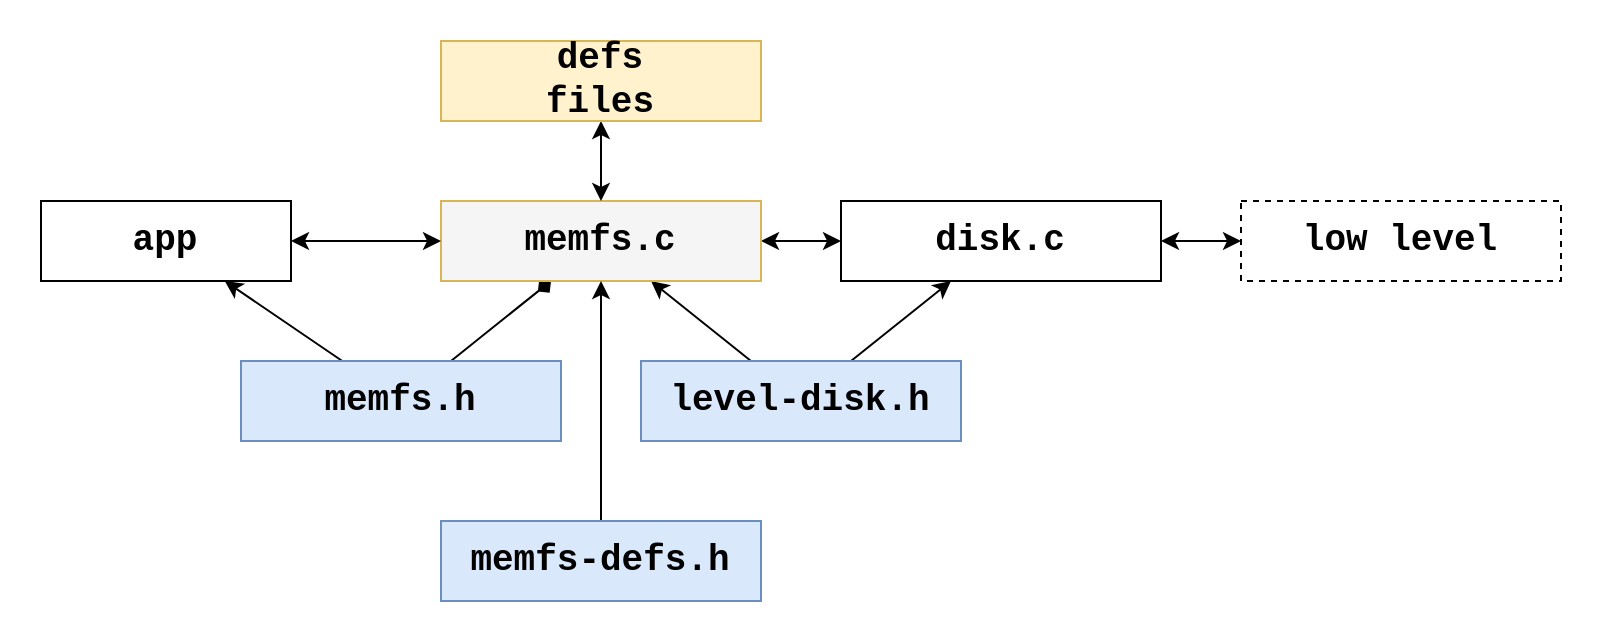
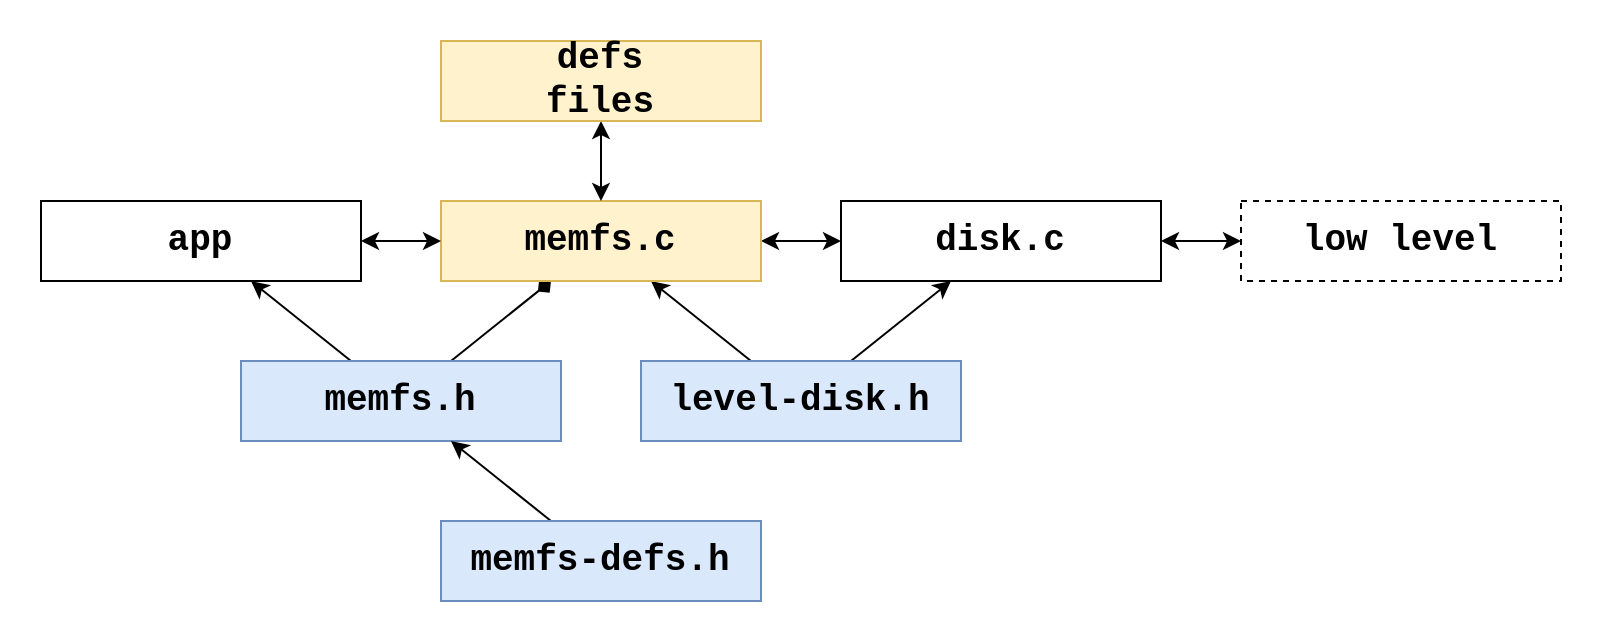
(166, 241) -> (201, 241)
(601, 241) -> (601, 241)
(601, 408) -> (506, 485)
